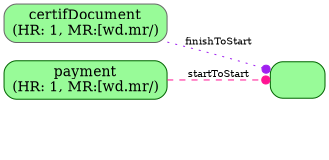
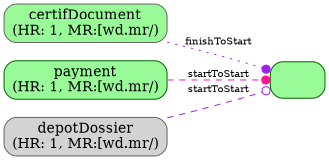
none -> (86, 137)
